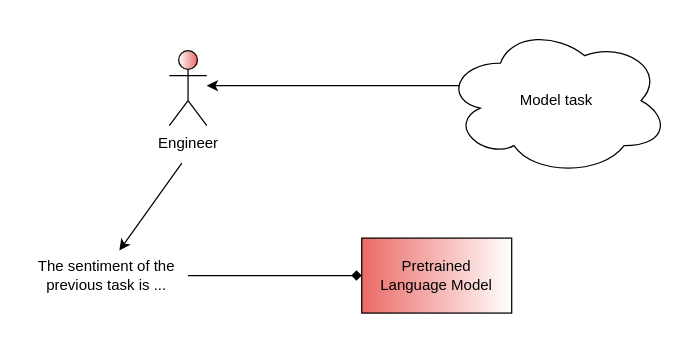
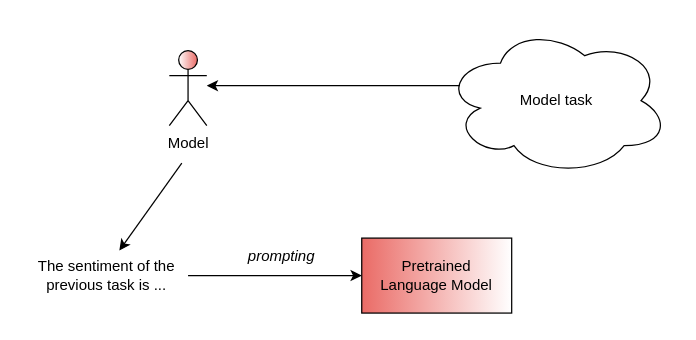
(189, 143) -> (189, 143)
none -> (282, 257)
(351, 276) -> (352, 276)
